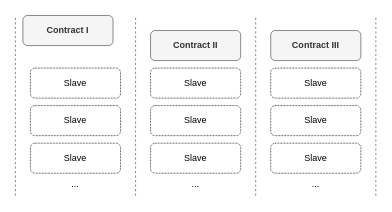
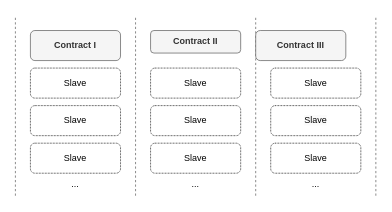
(68, 30) -> (75, 45)
(195, 45) -> (195, 42)
(315, 45) -> (300, 45)
